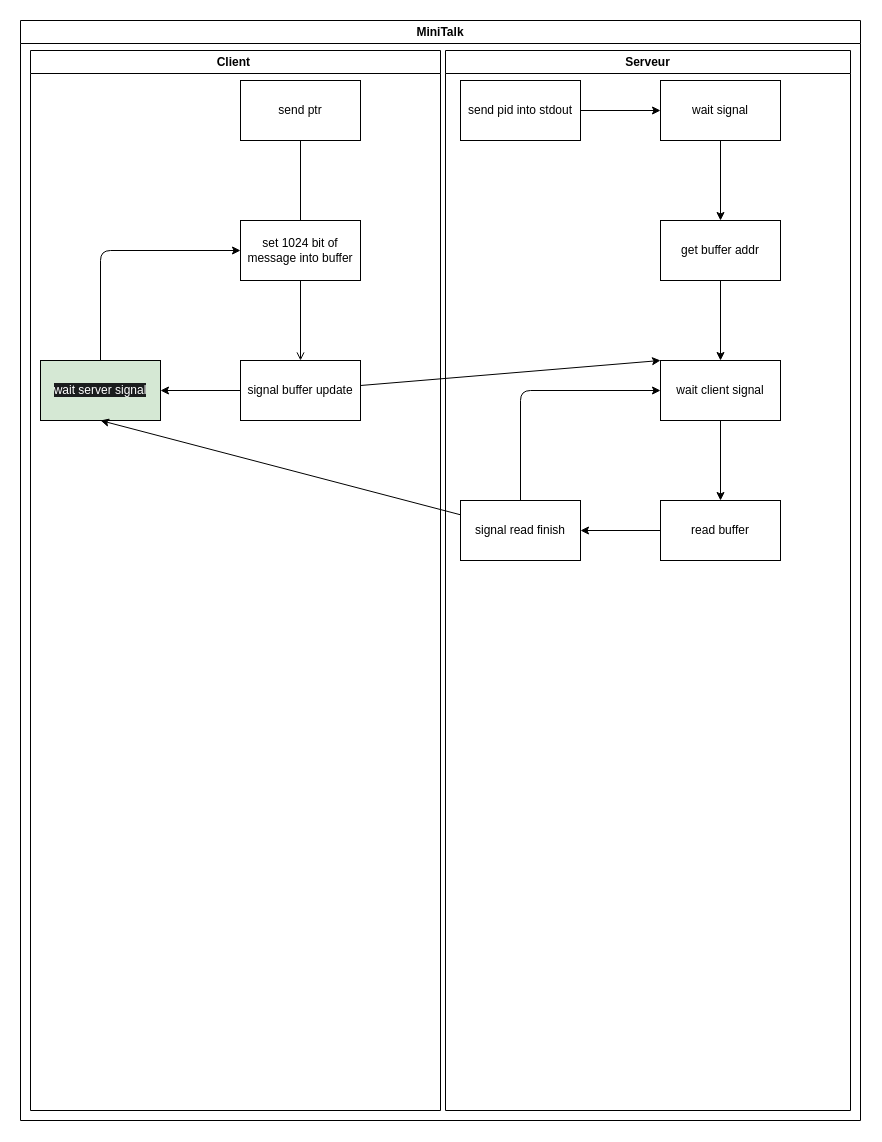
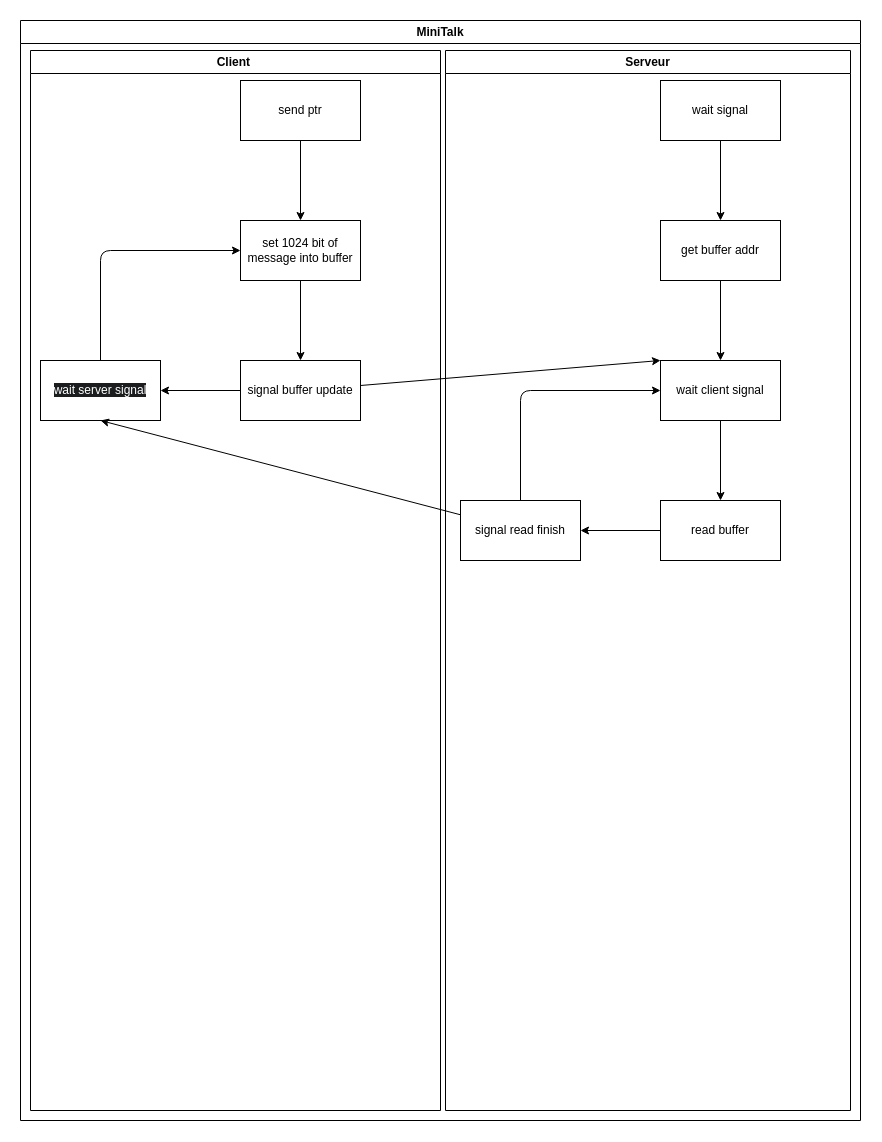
(521, 111) -> none
(617, 111) -> none
(301, 215) -> (301, 212)
(301, 354) -> (301, 352)
(101, 391) -> (101, 391)
